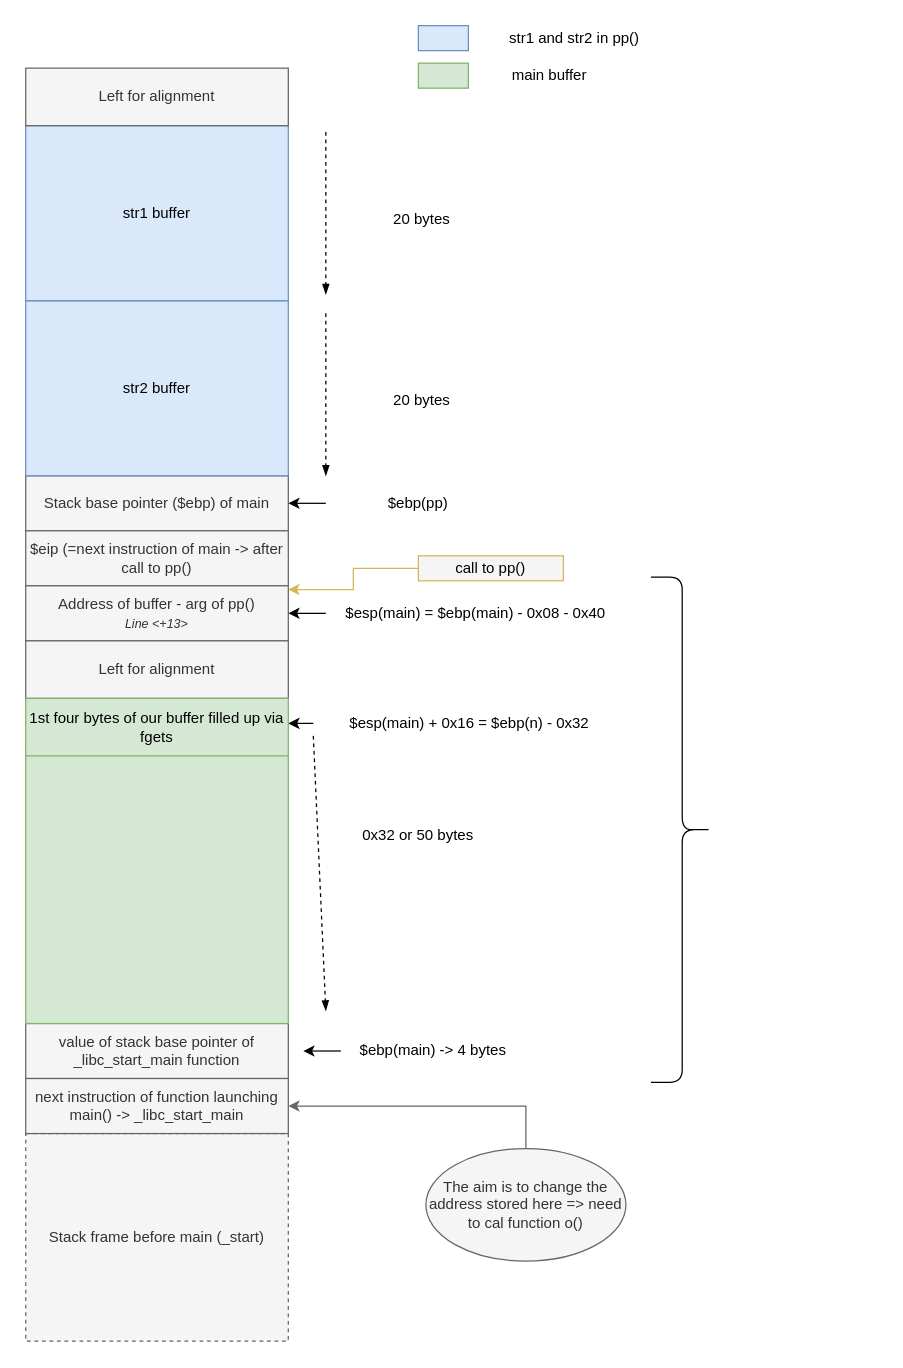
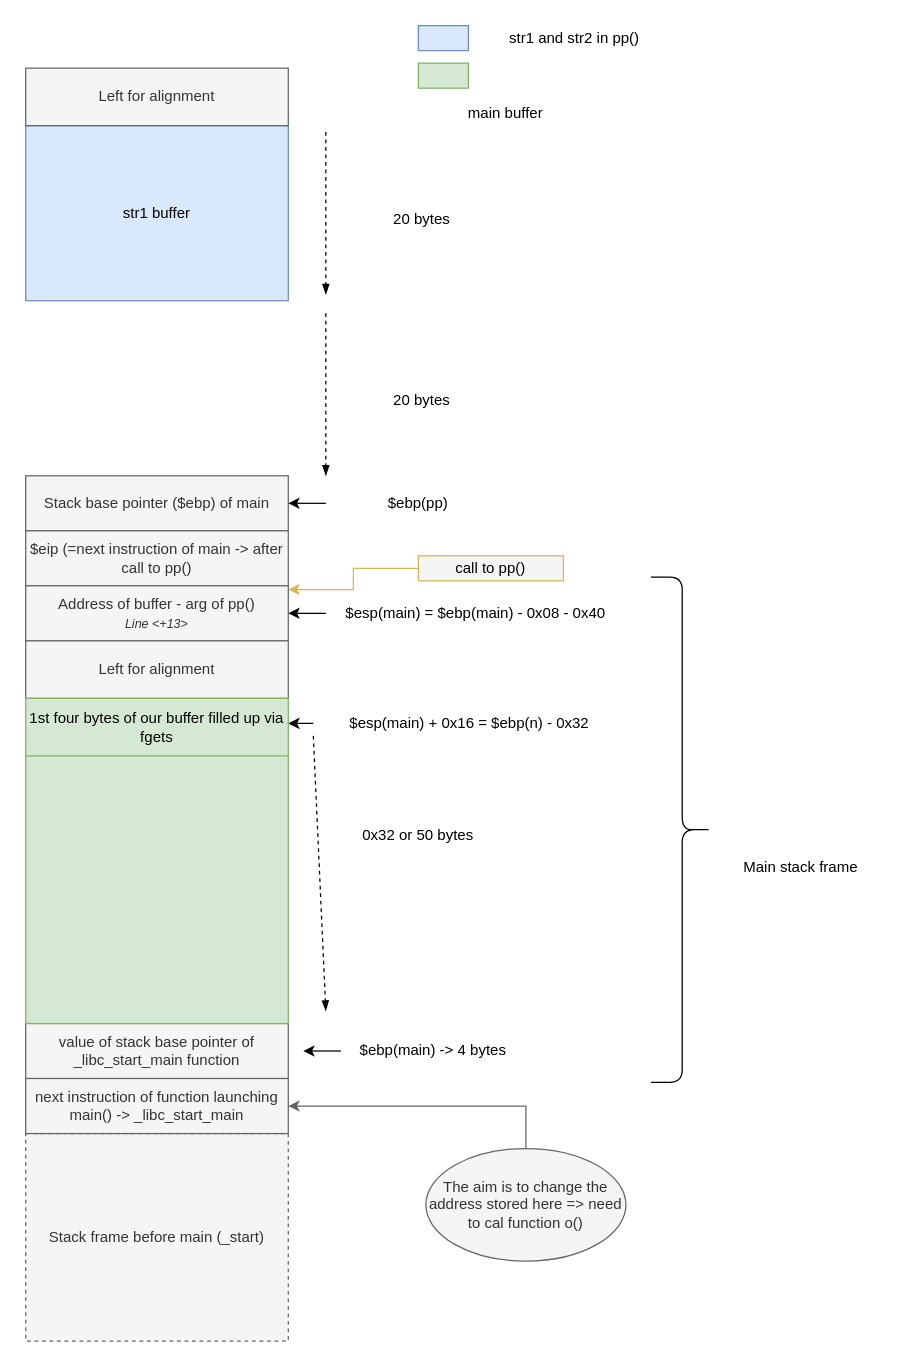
(549, 76) -> (506, 113)
(157, 388) -> none
none -> (801, 866)
